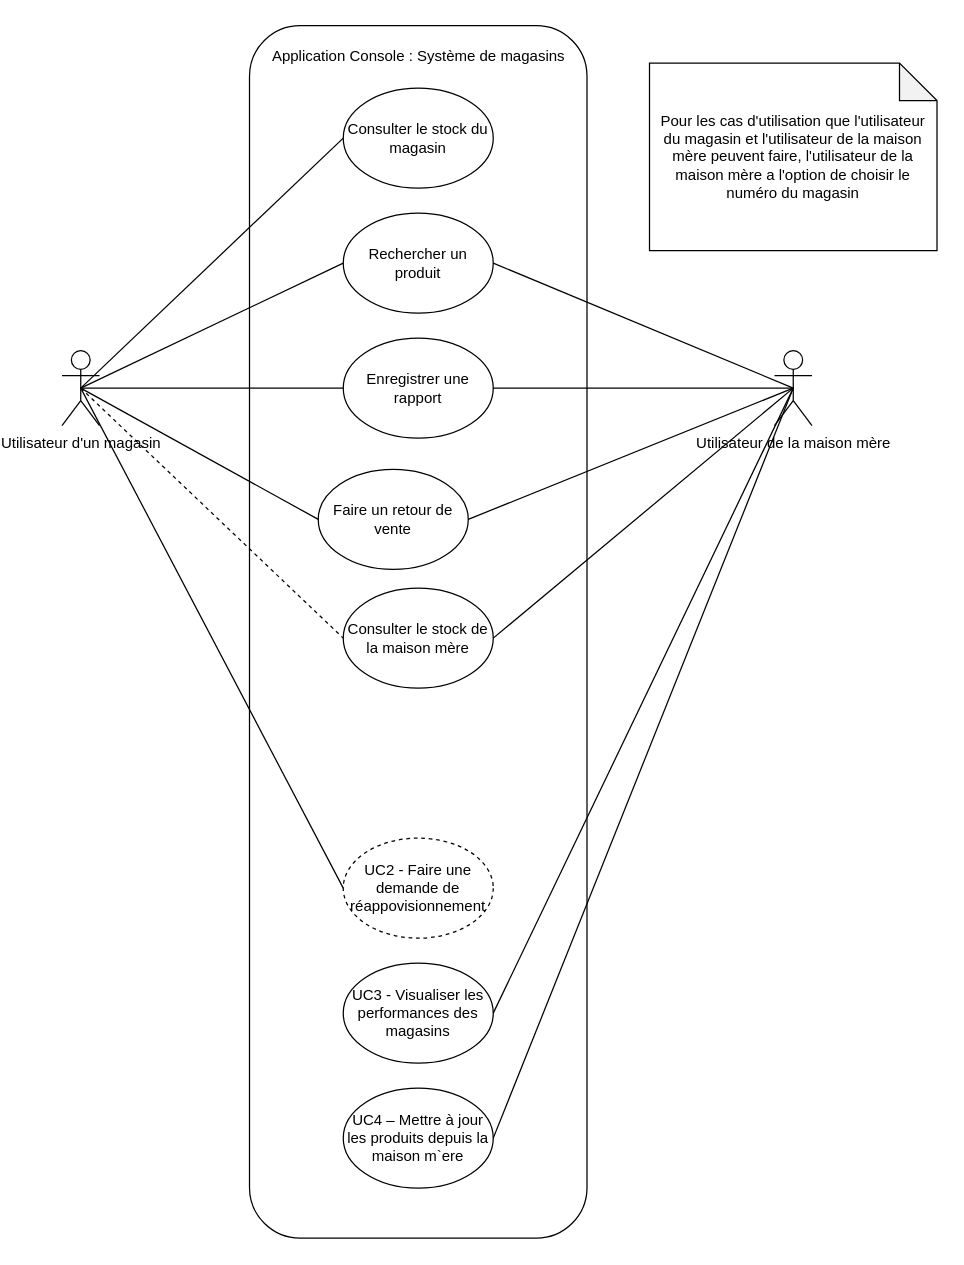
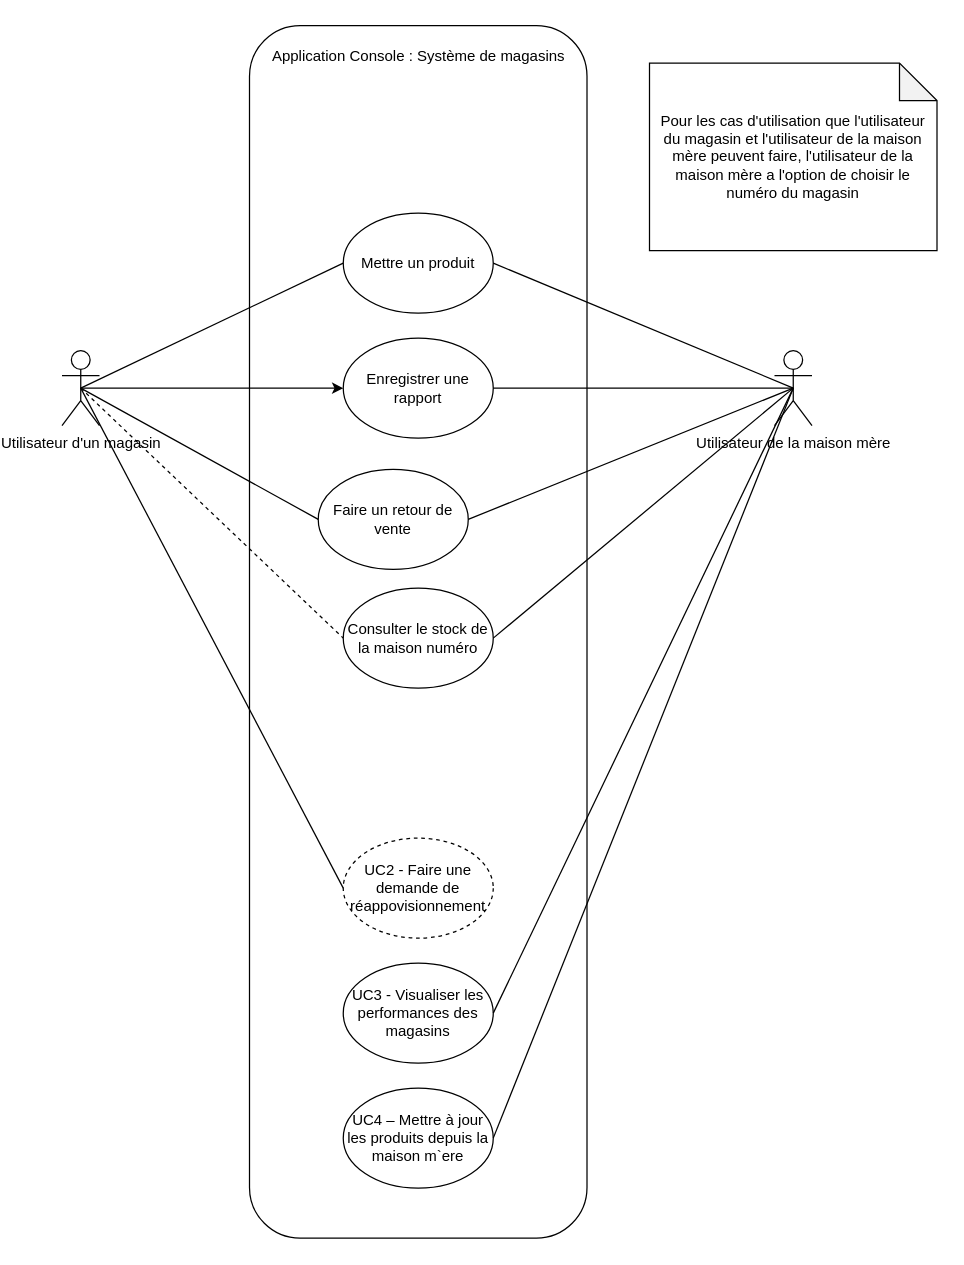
(418, 138) -> none
(214, 261) -> none
(418, 263) -> (418, 263)
(336, 388) -> (333, 388)
(418, 638) -> (418, 638)
